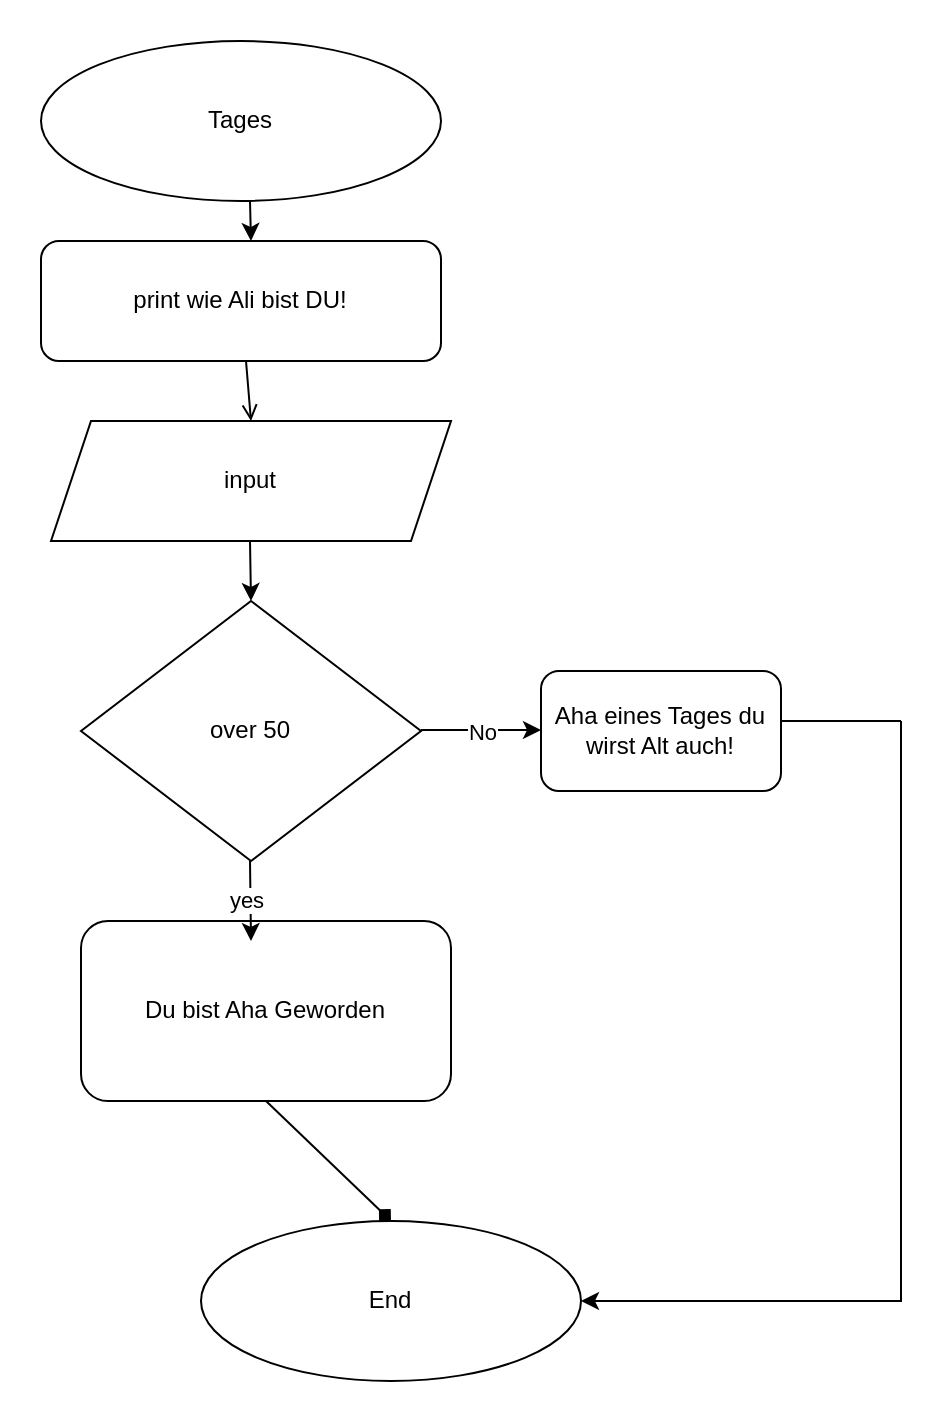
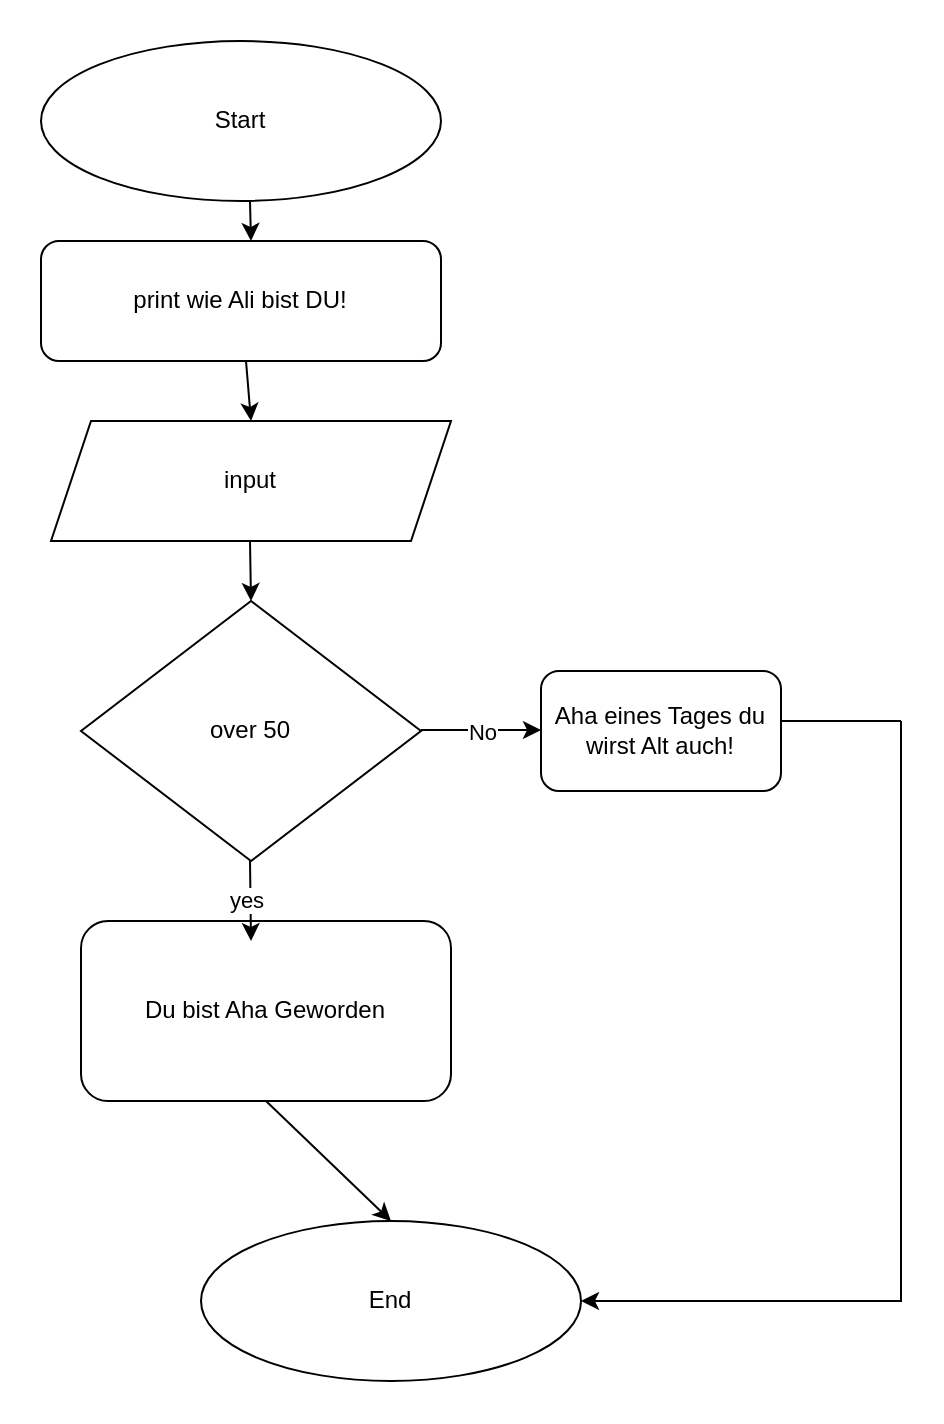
(241, 121) -> (241, 121)
(250, 409) -> (250, 406)
(379, 1210) -> (380, 1210)
